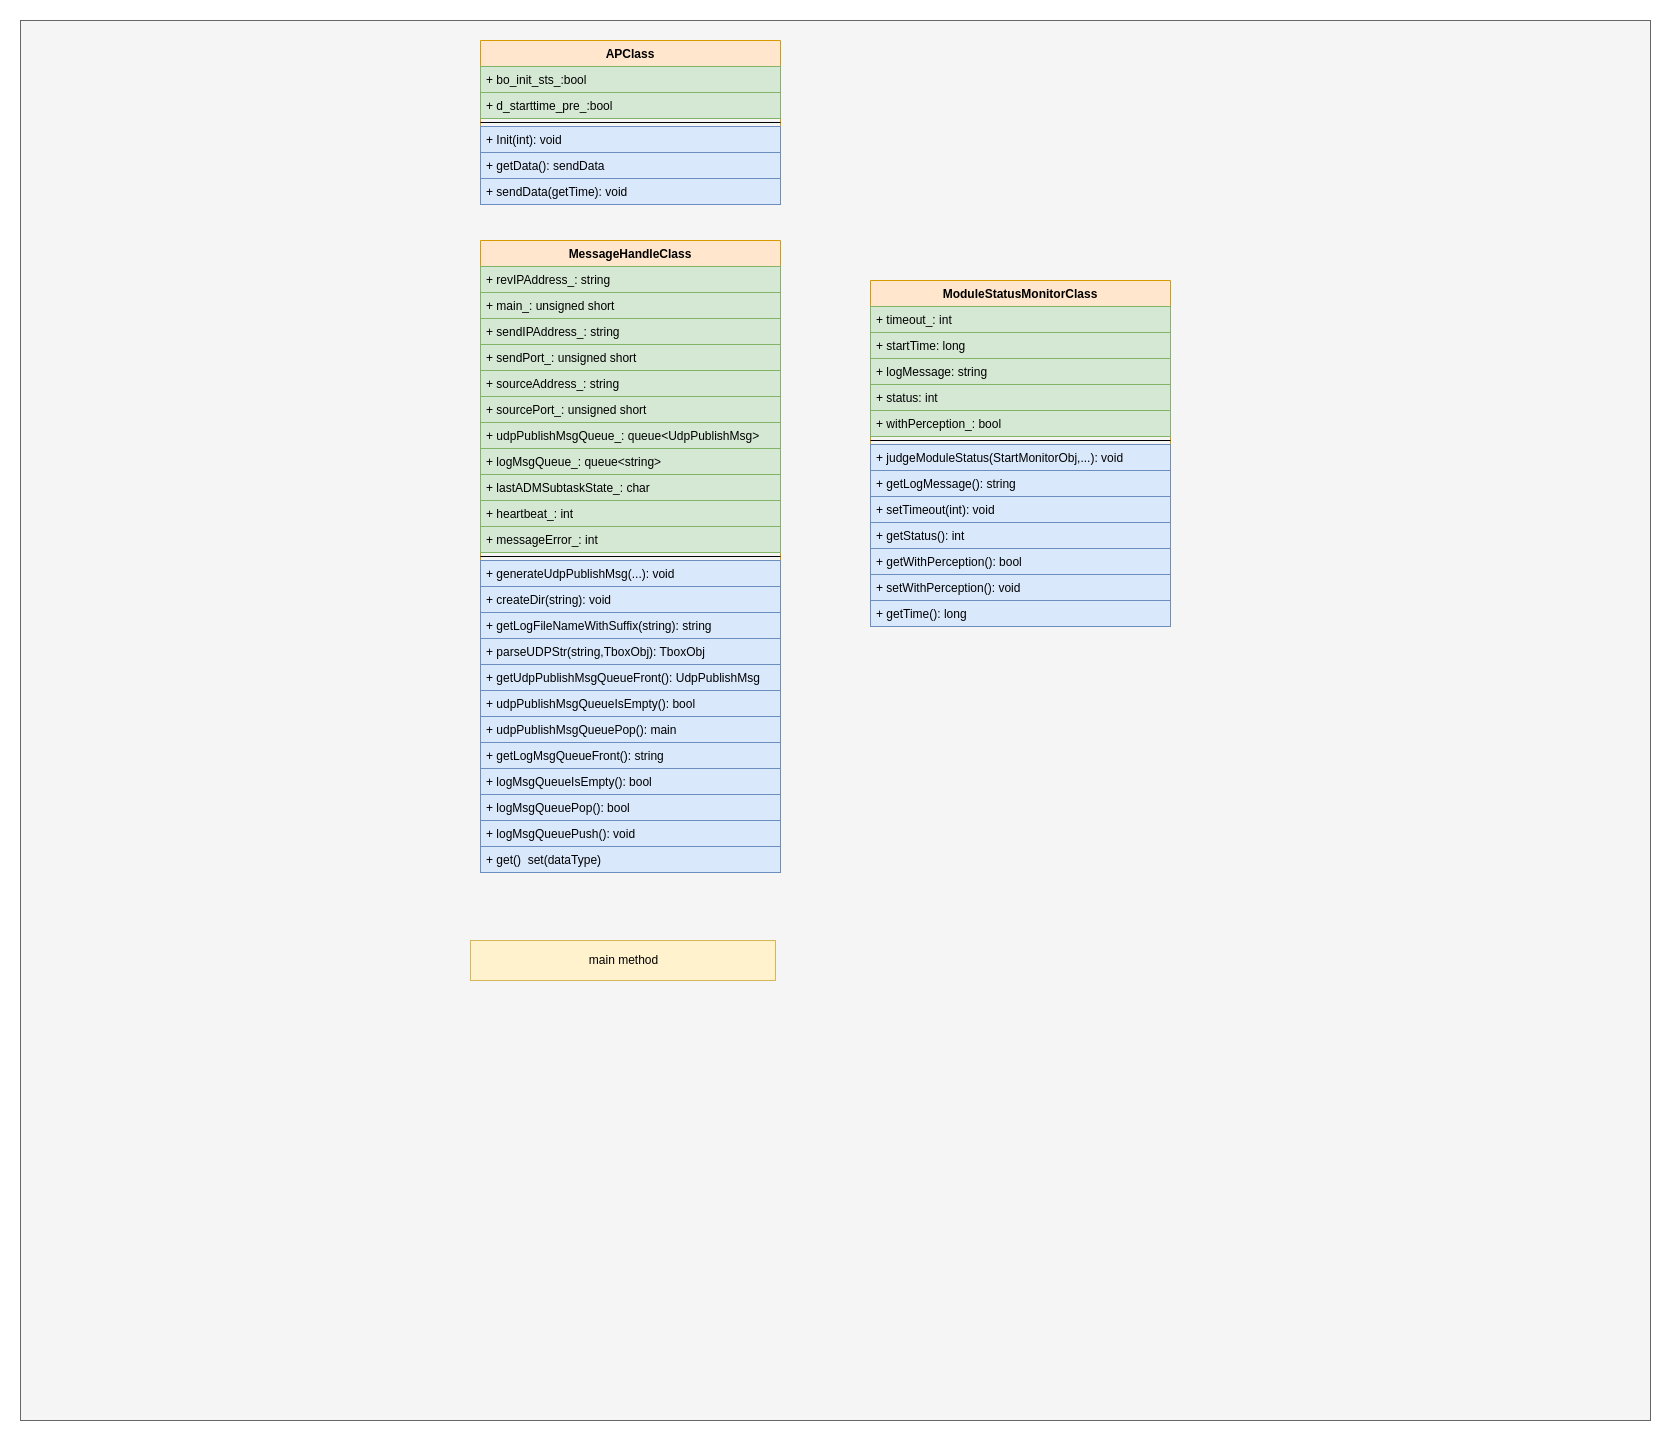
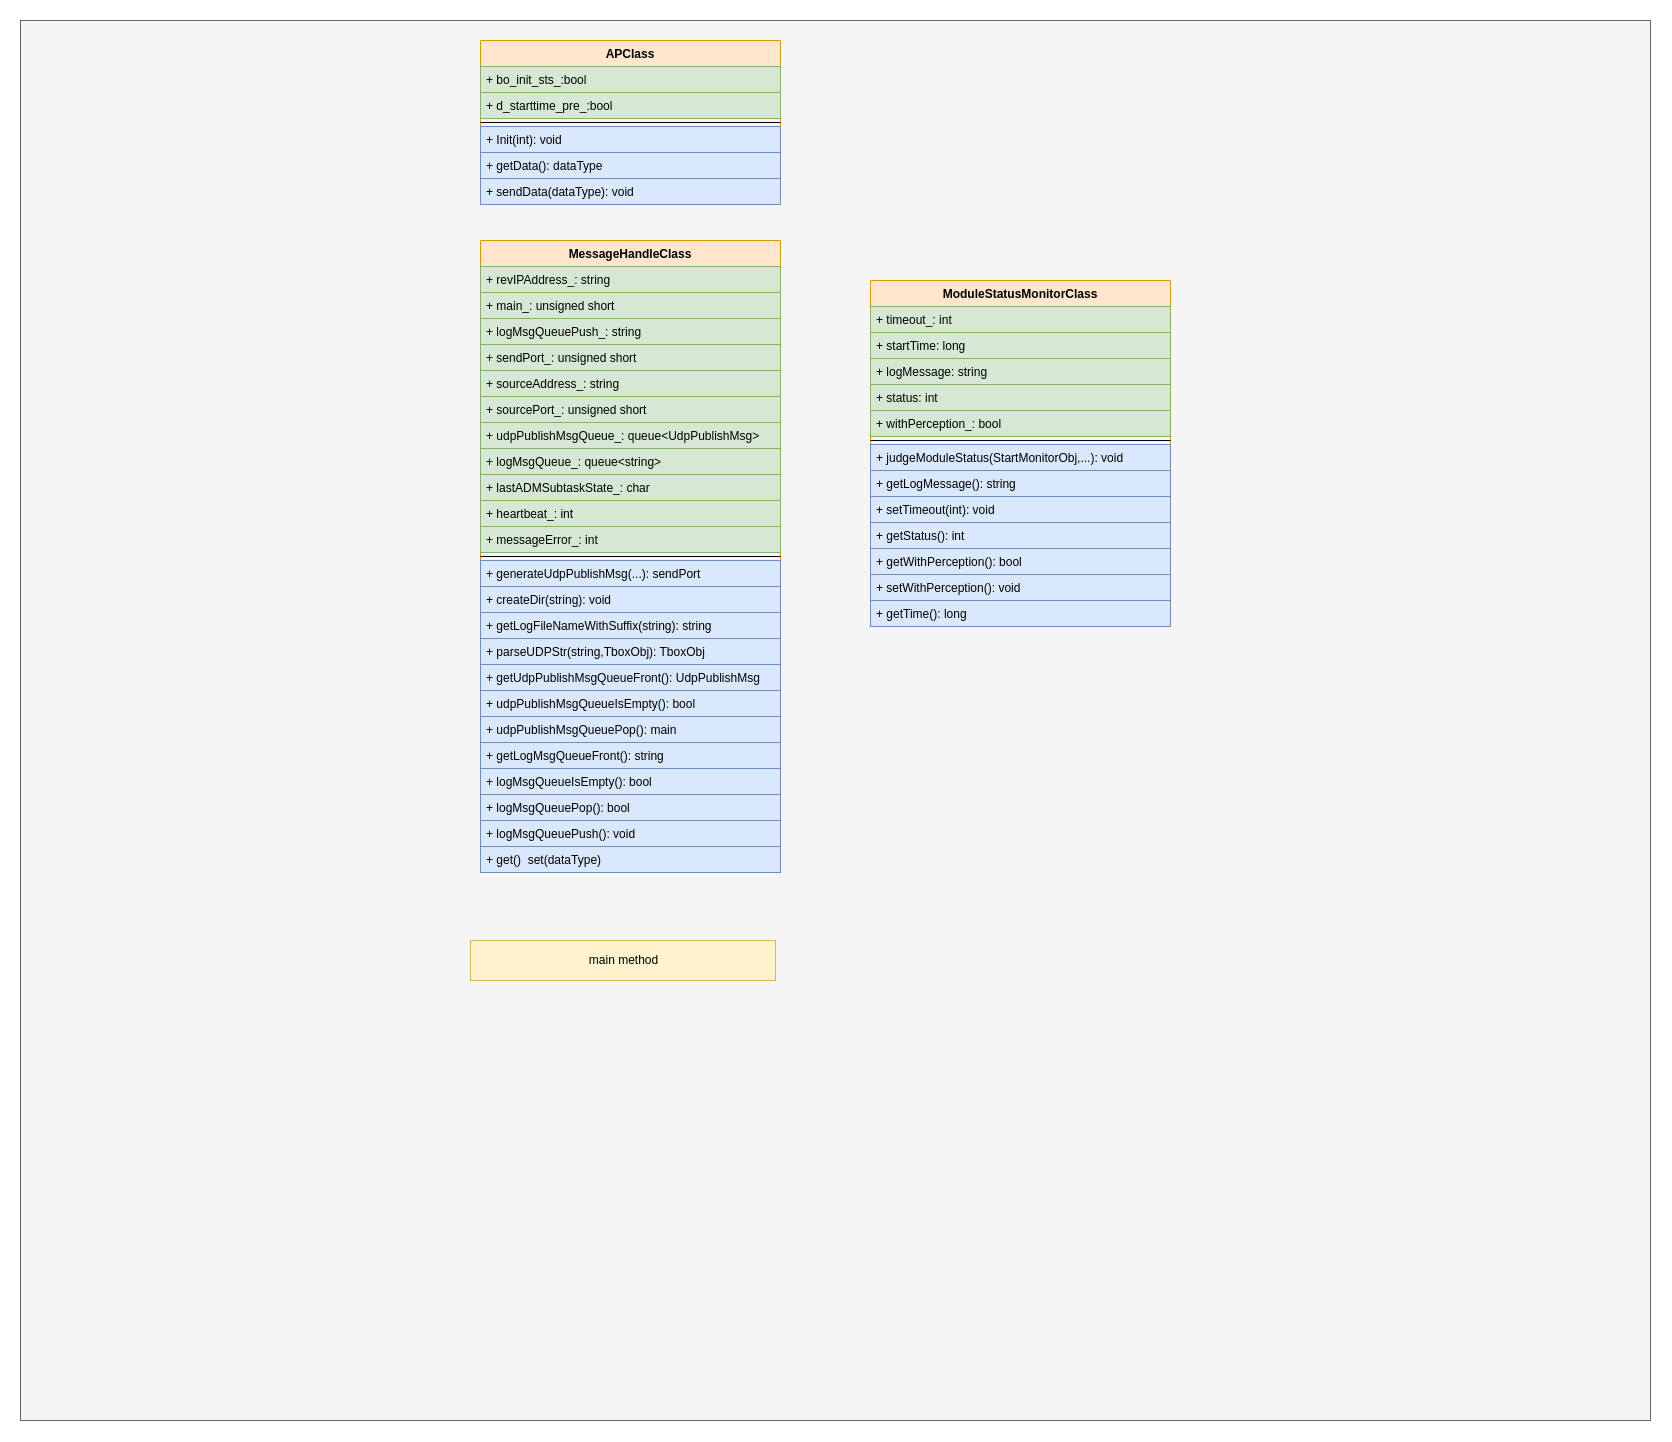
(552, 166) -> (552, 166)
(562, 192) -> (567, 192)
(560, 332) -> (566, 332)
(586, 574) -> (601, 574)
